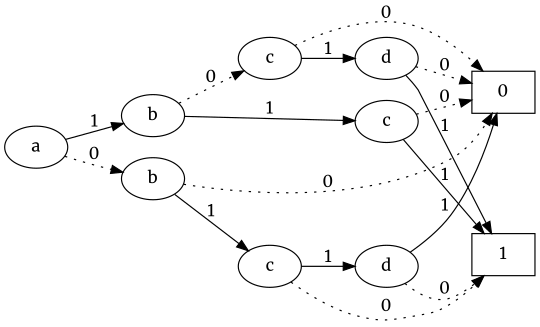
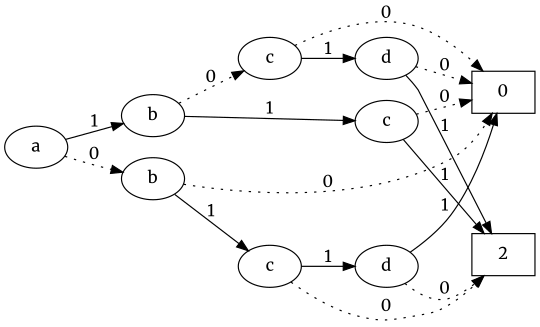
(503, 255) -> (503, 255)
